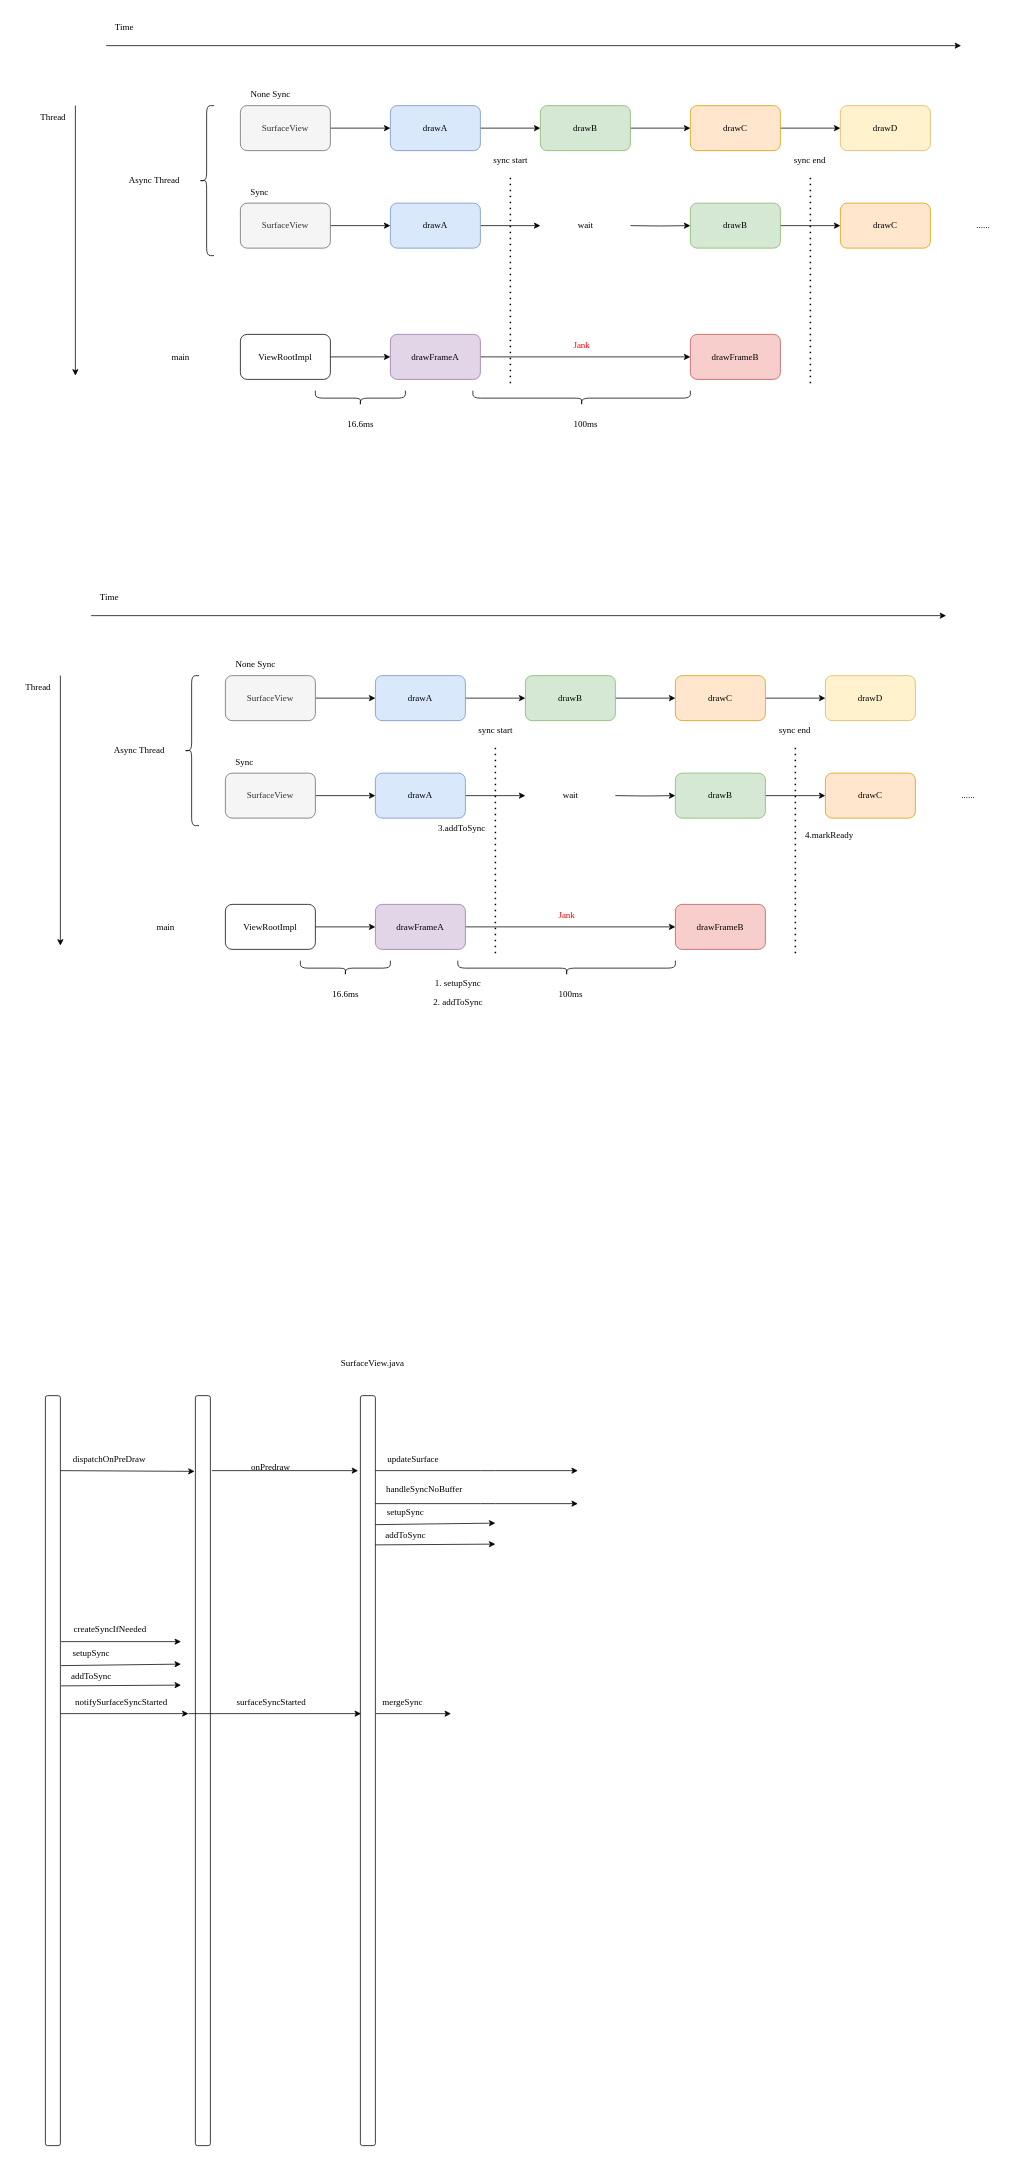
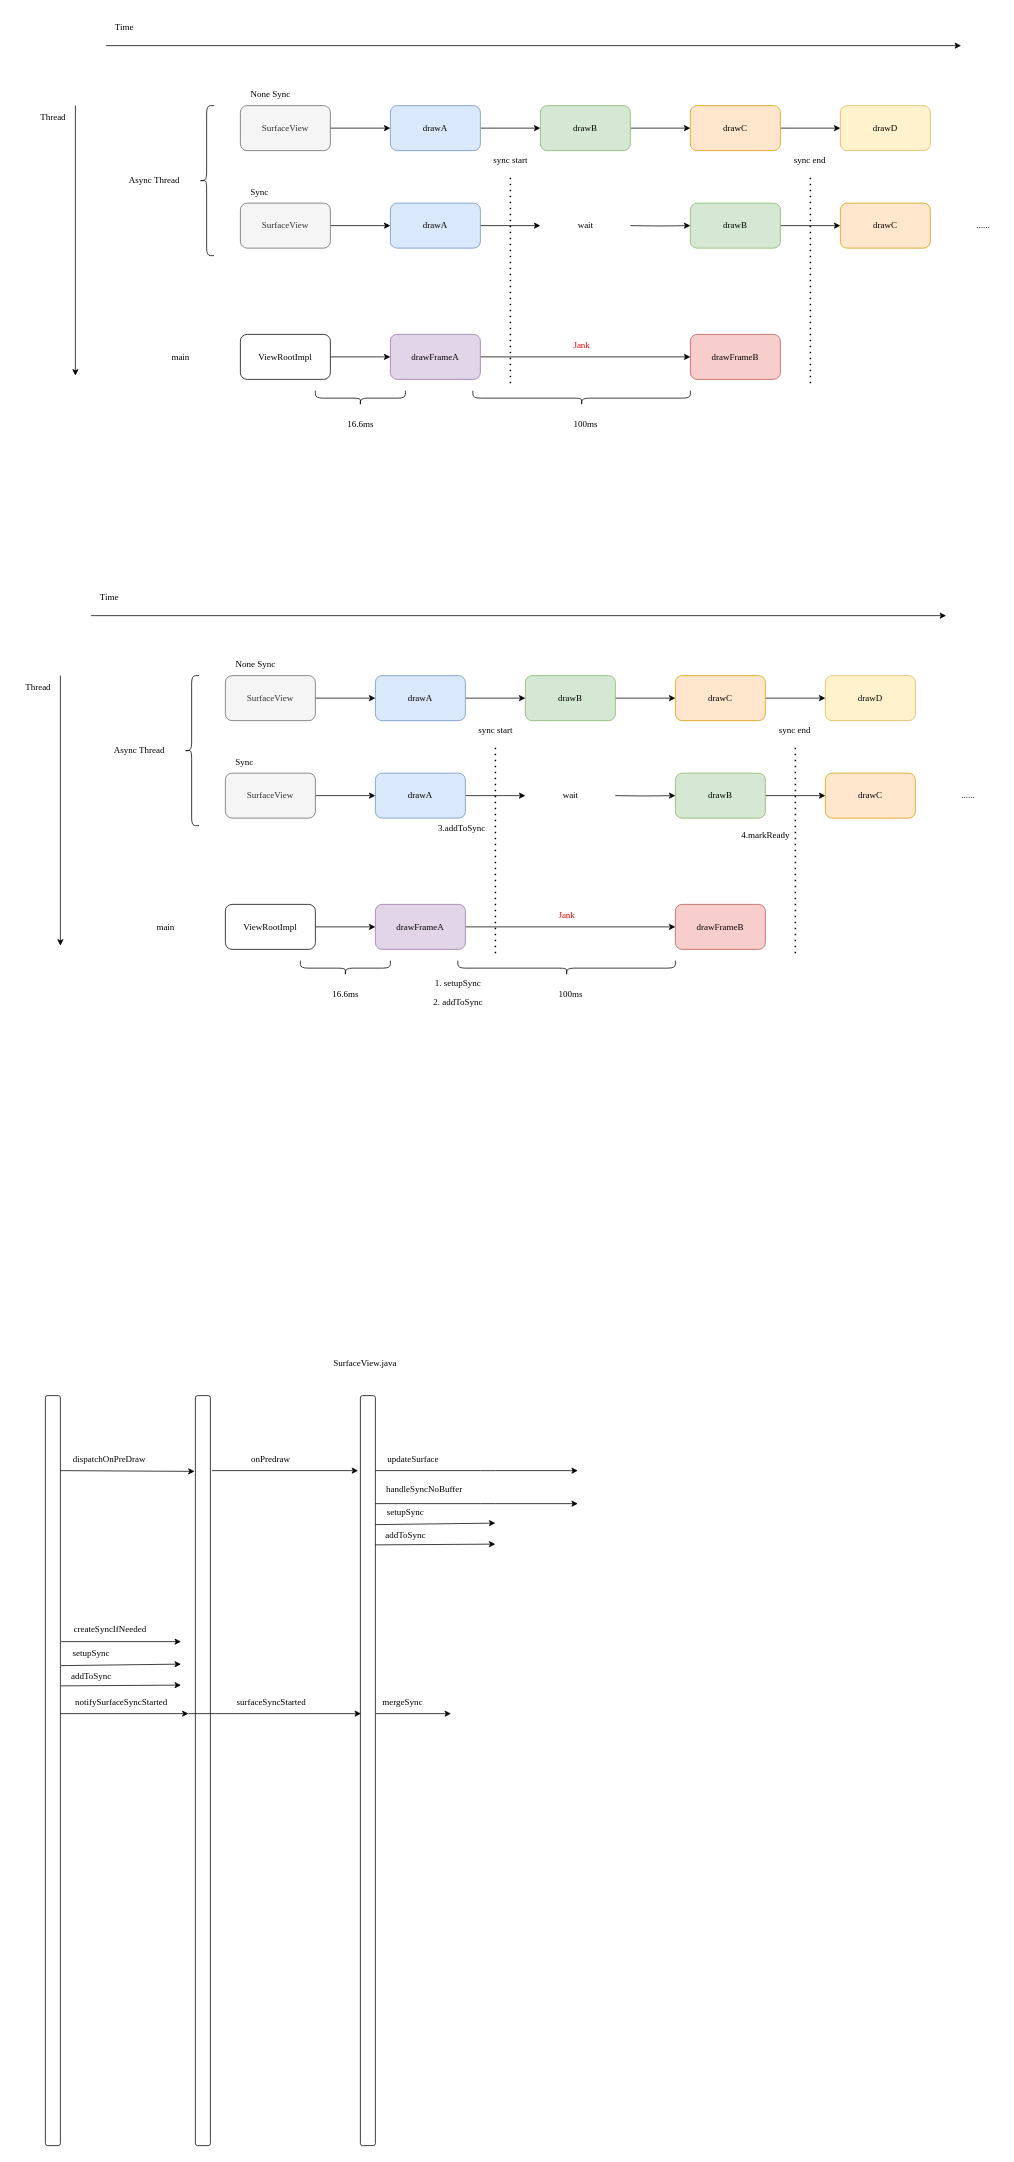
(829, 835) -> (765, 835)
(372, 1363) -> (365, 1363)
(270, 1467) -> (270, 1459)
